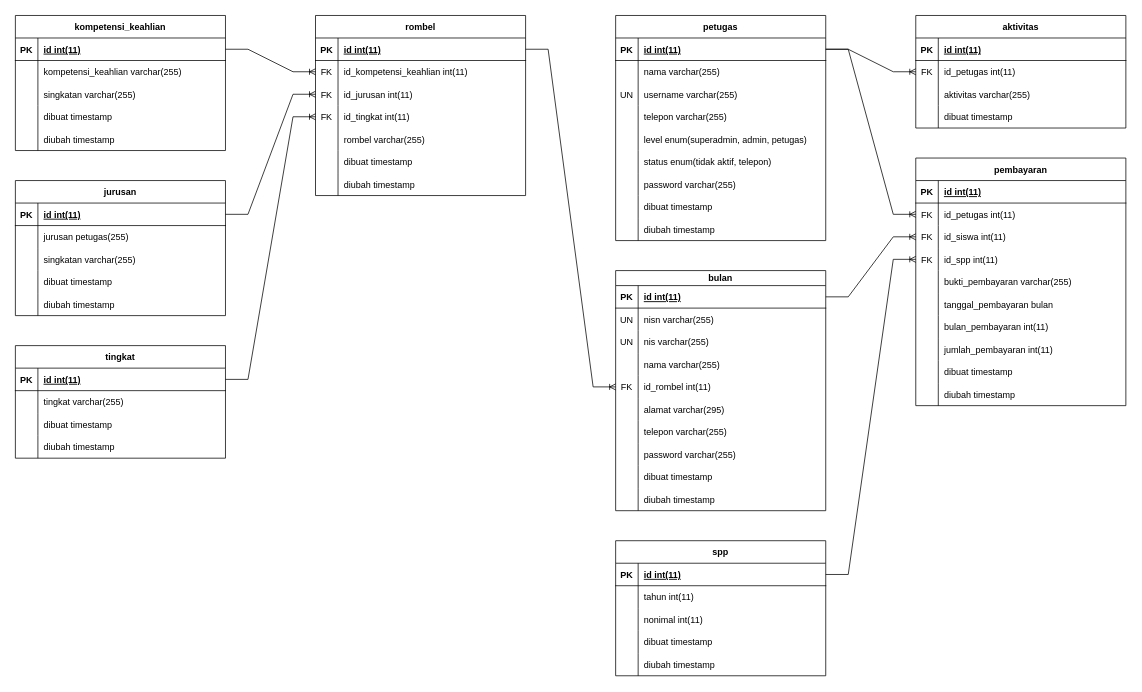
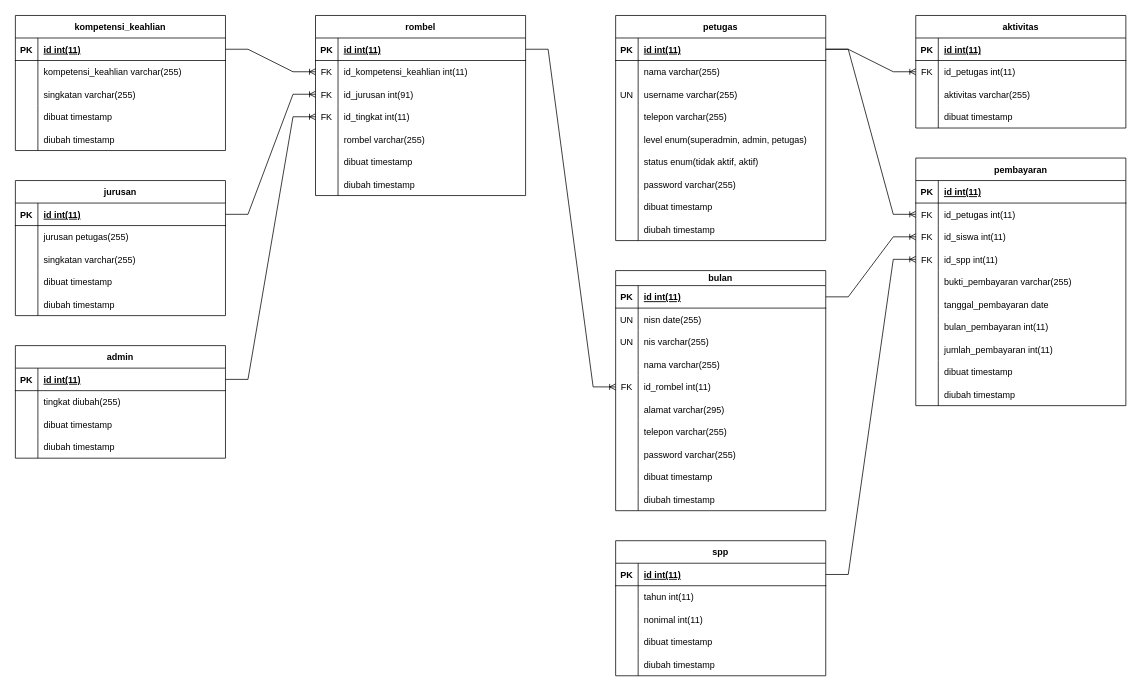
(387, 95) -> (387, 95)
(718, 162) -> (713, 162)
(1000, 305) -> (999, 305)
(684, 320) -> (676, 320)
(120, 357) -> (120, 357)
(92, 402) -> (88, 402)
